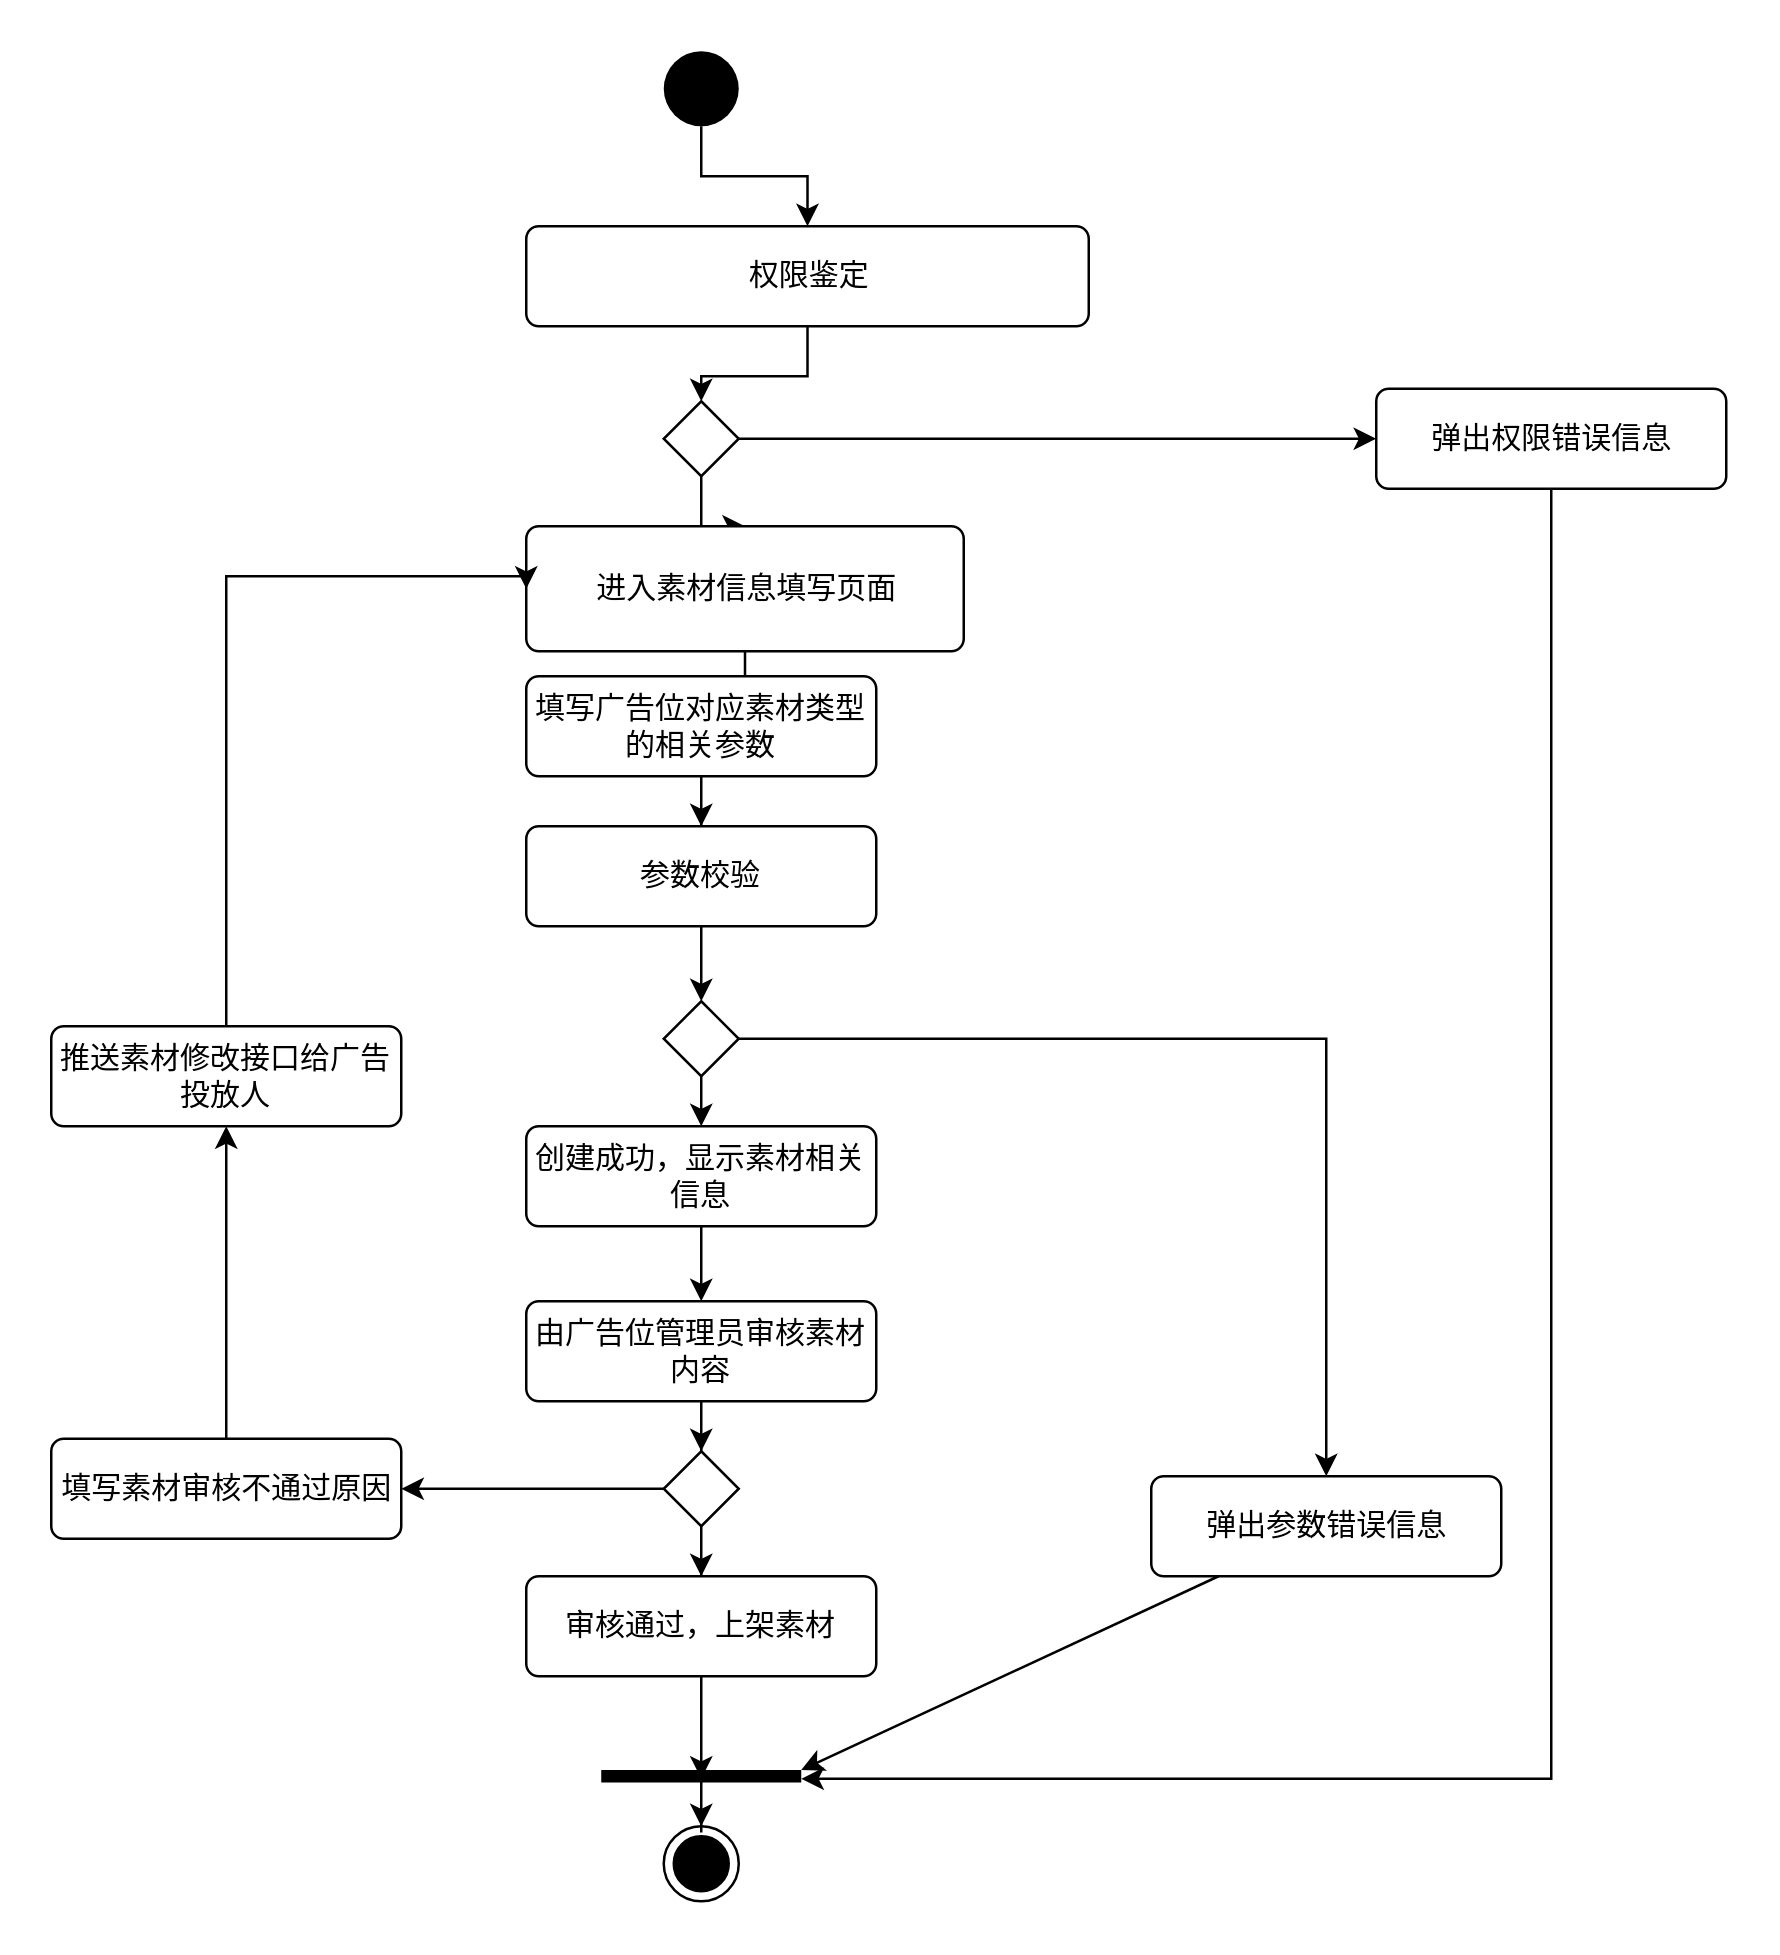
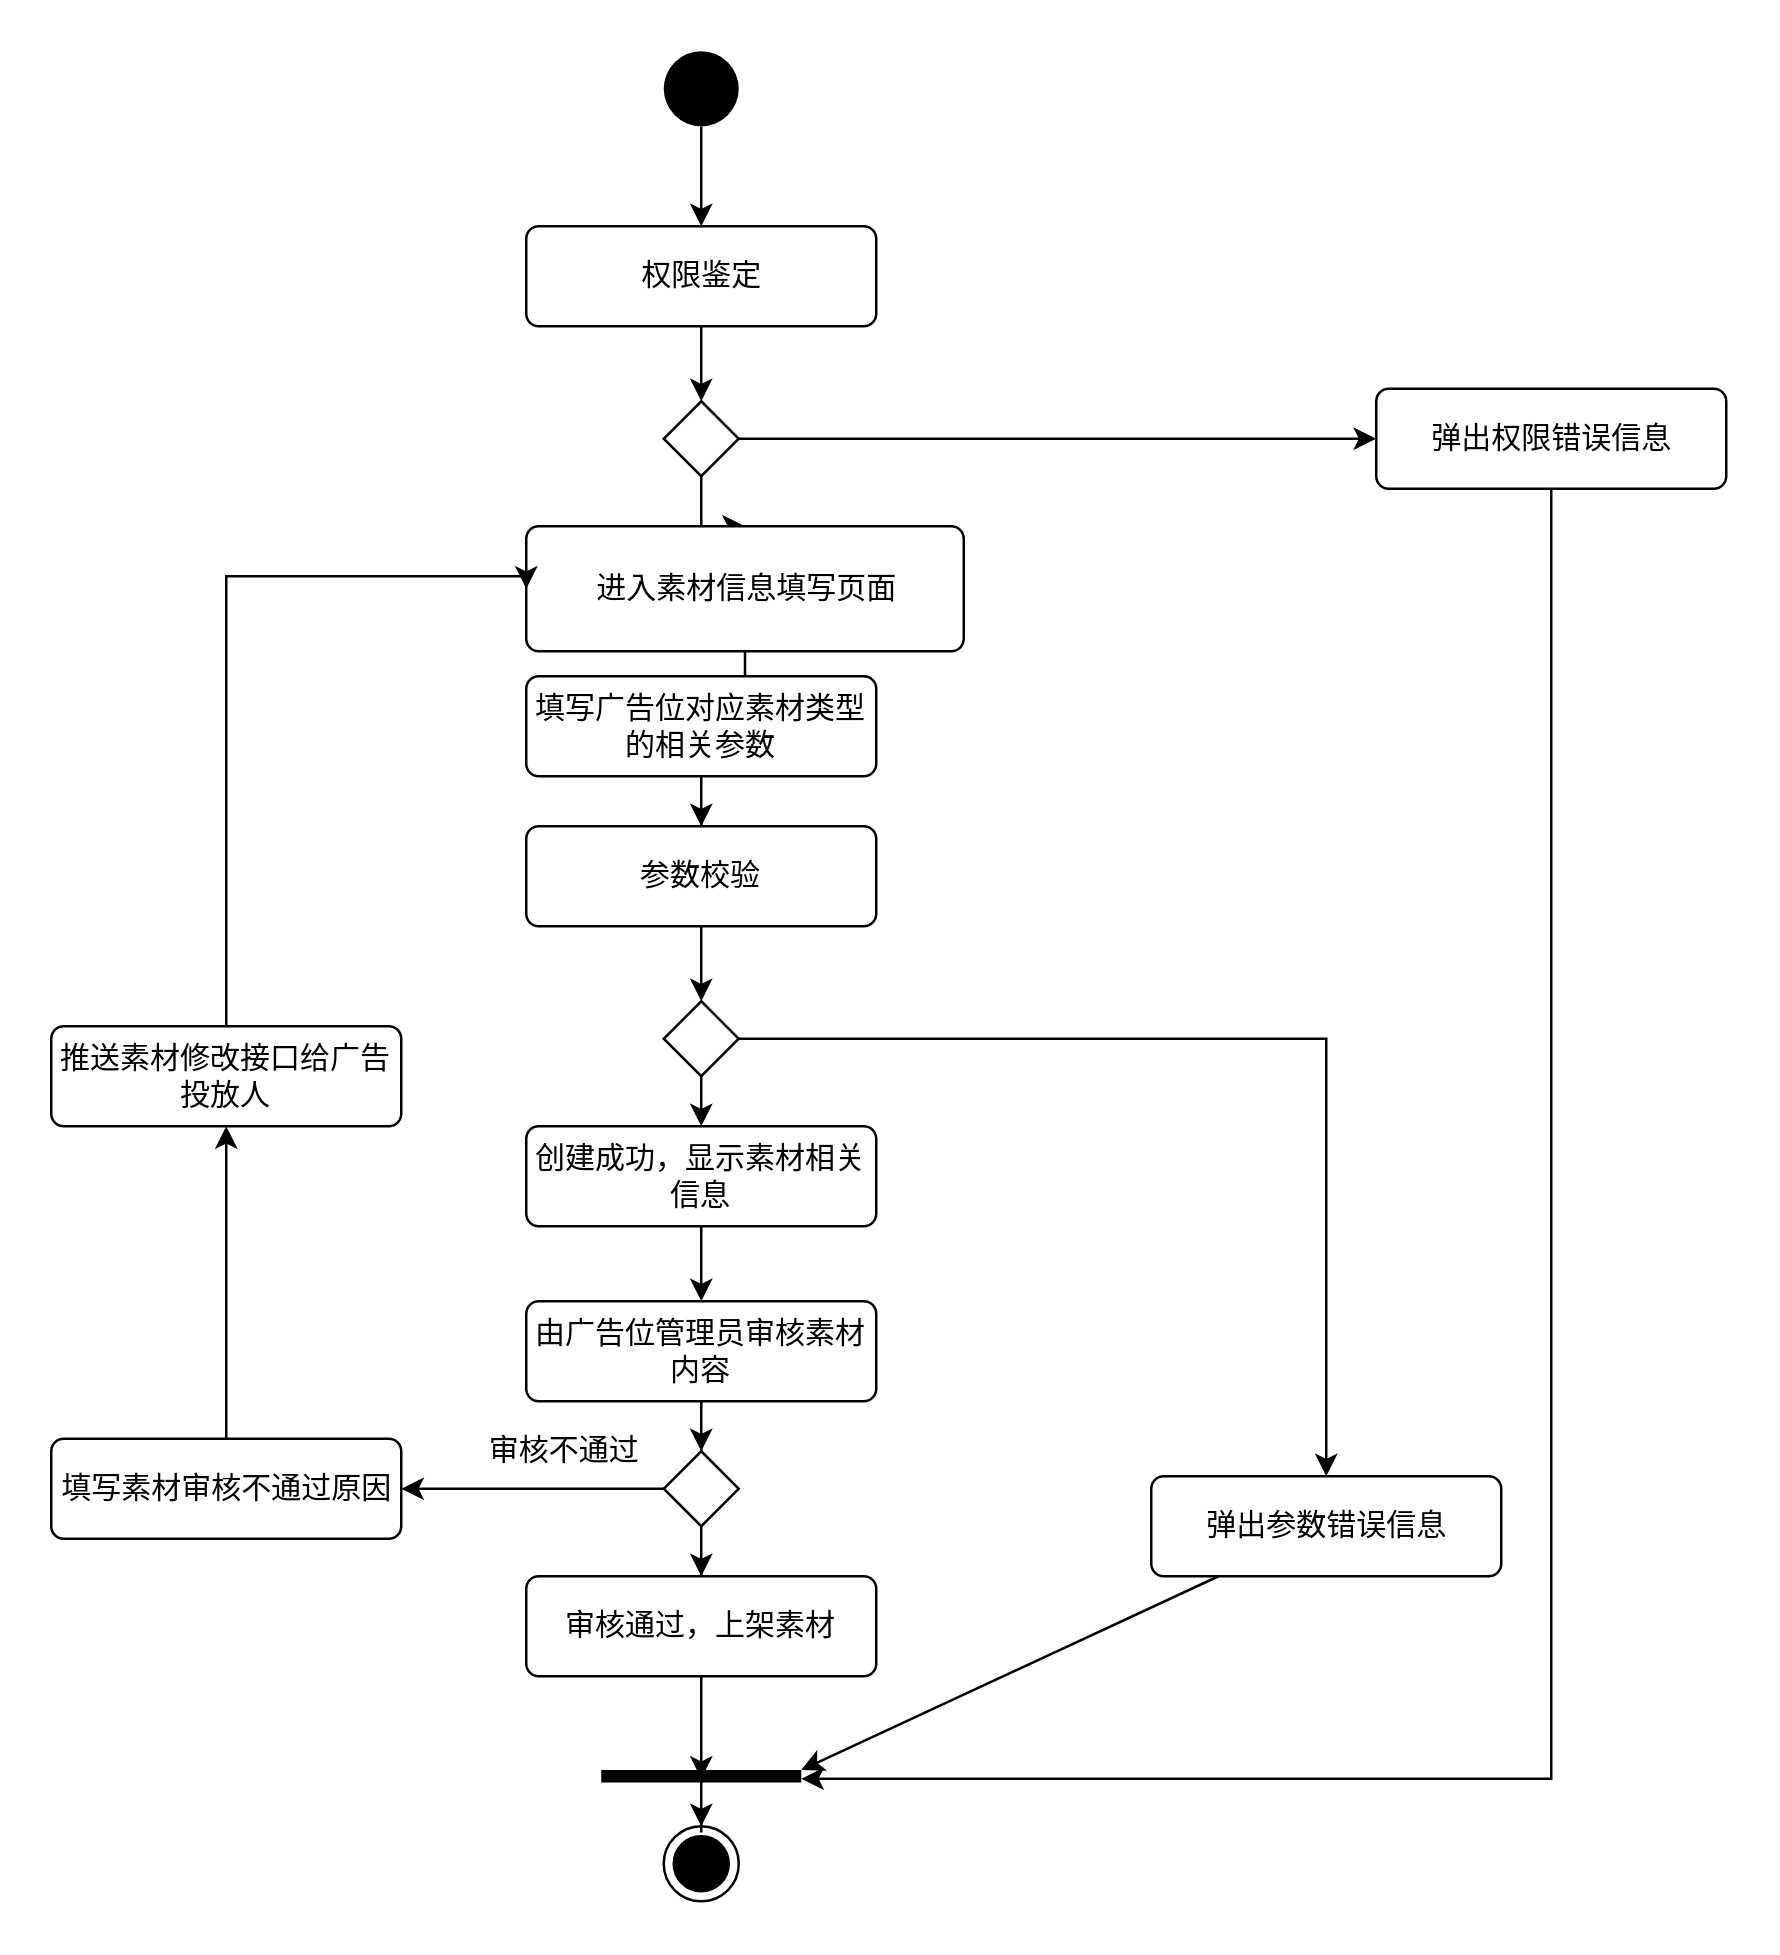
(808, 276) -> (701, 276)
none -> (564, 1451)
